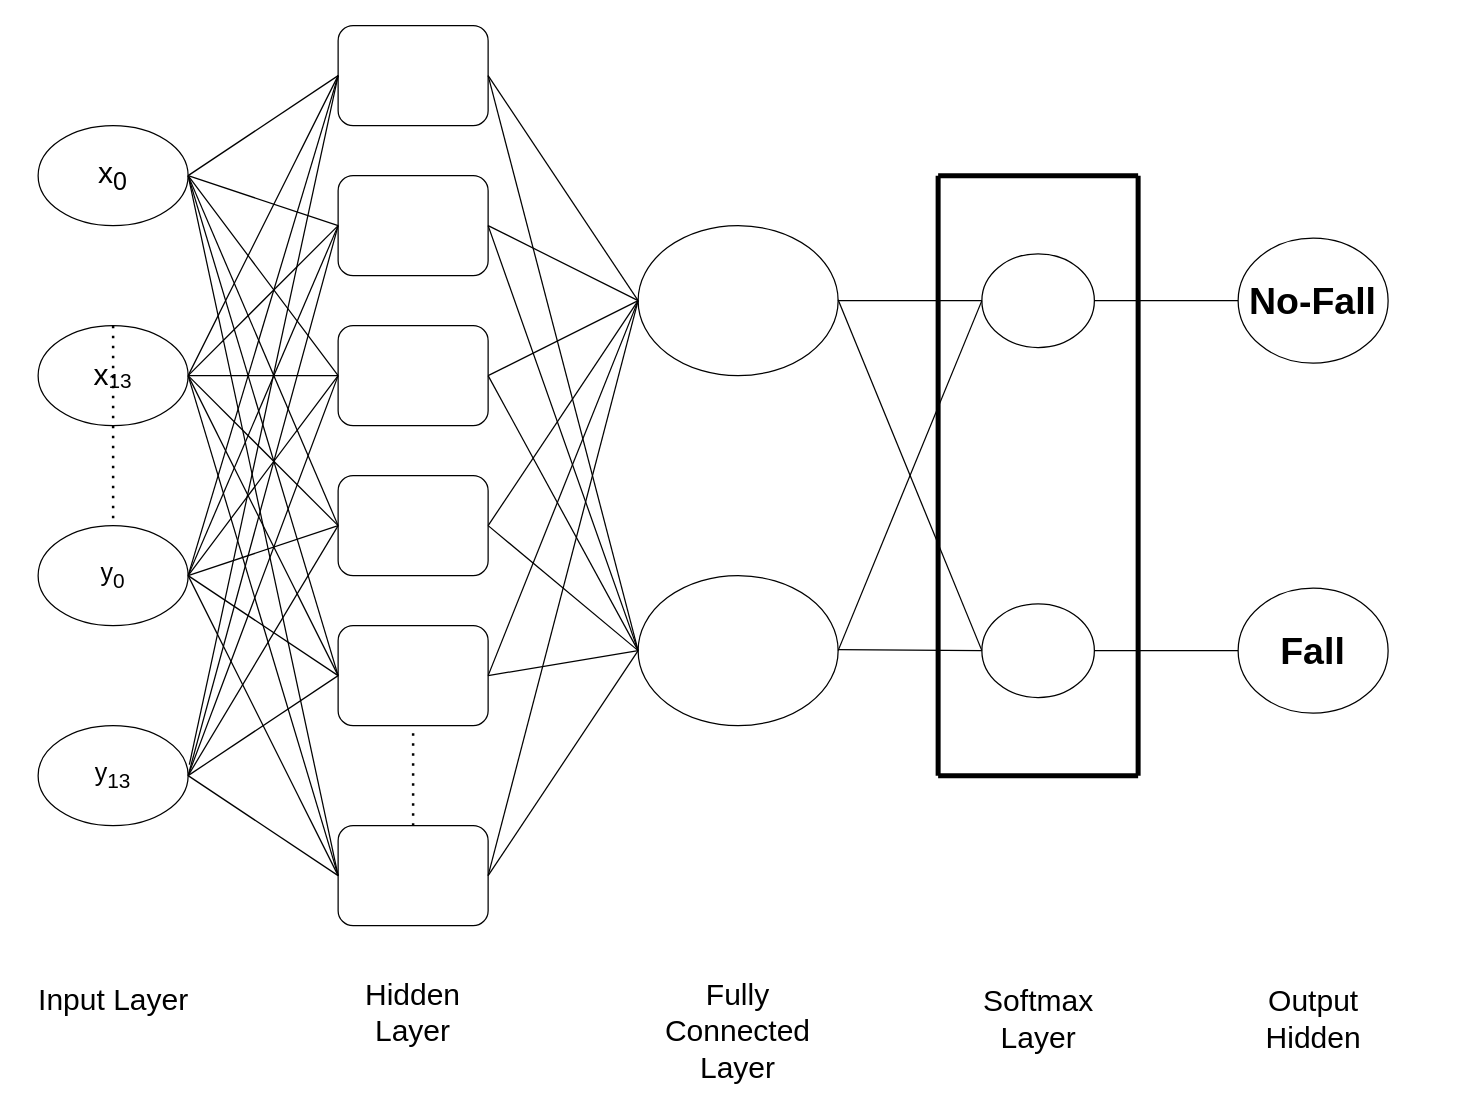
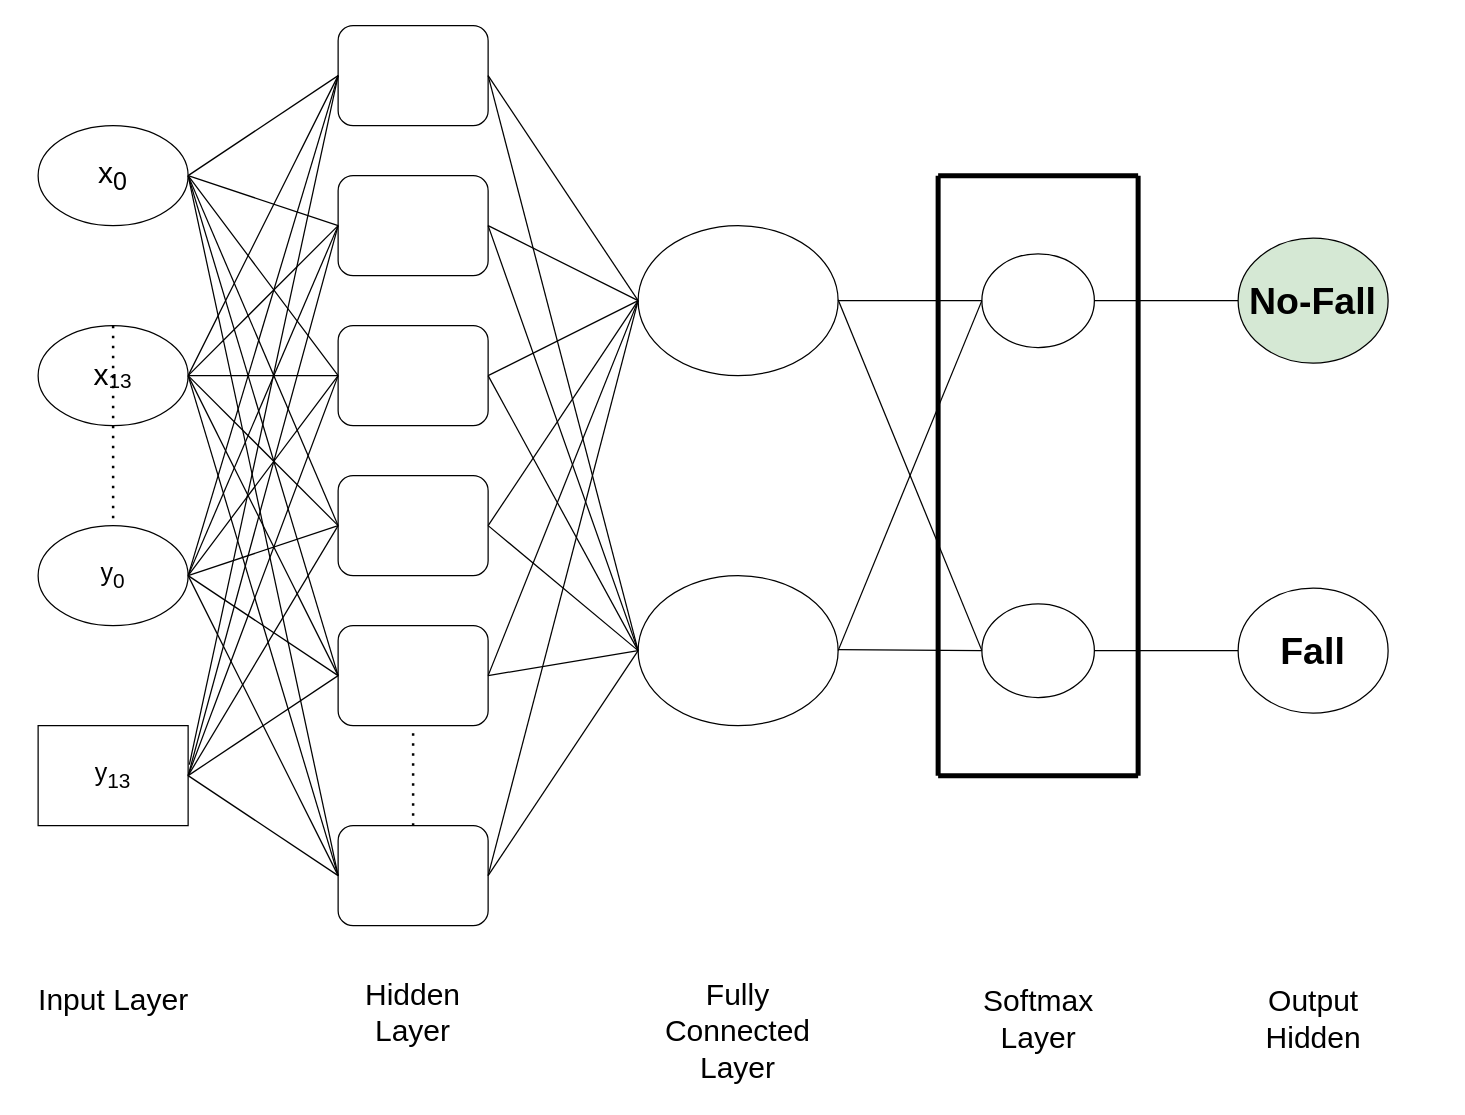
(1313, 301) -> (1313, 301)
(113, 776) -> (113, 776)
